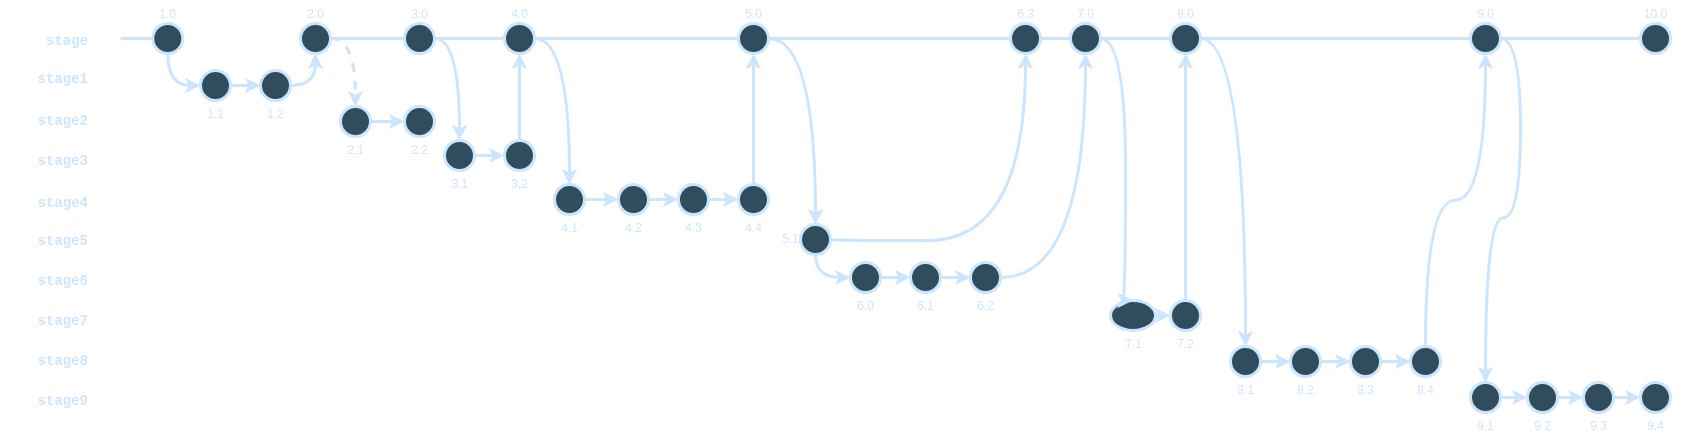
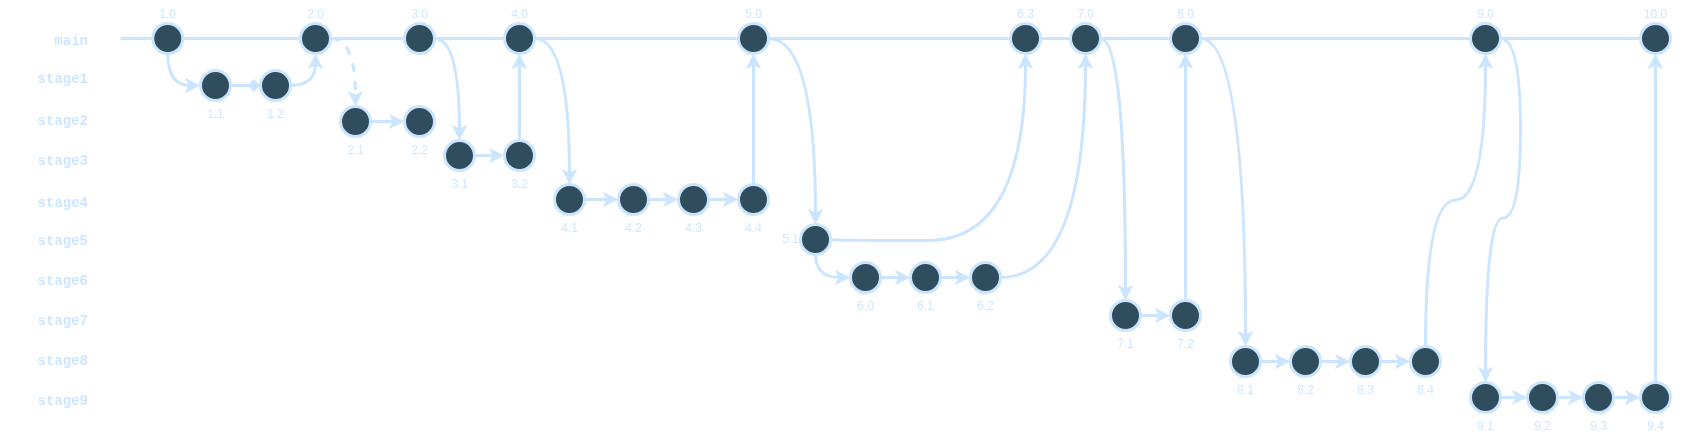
none -> (241, 39)
(69, 42) -> (75, 42)
(245, 86) -> (245, 86)
none -> (1656, 222)
(1133, 316) -> (1126, 316)
